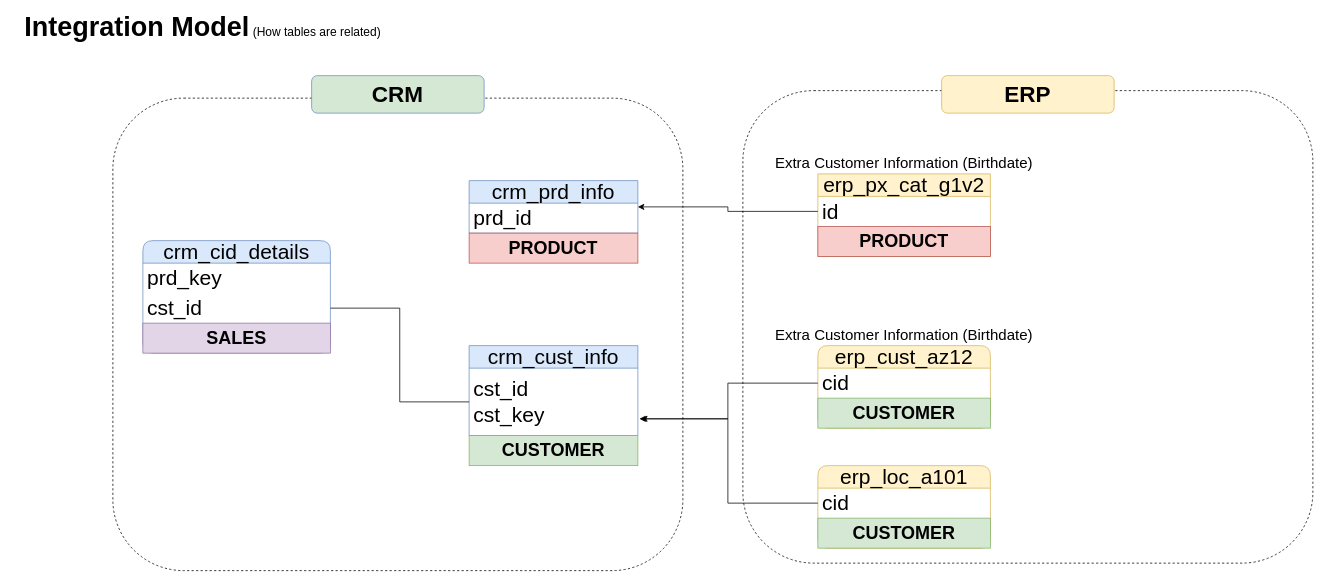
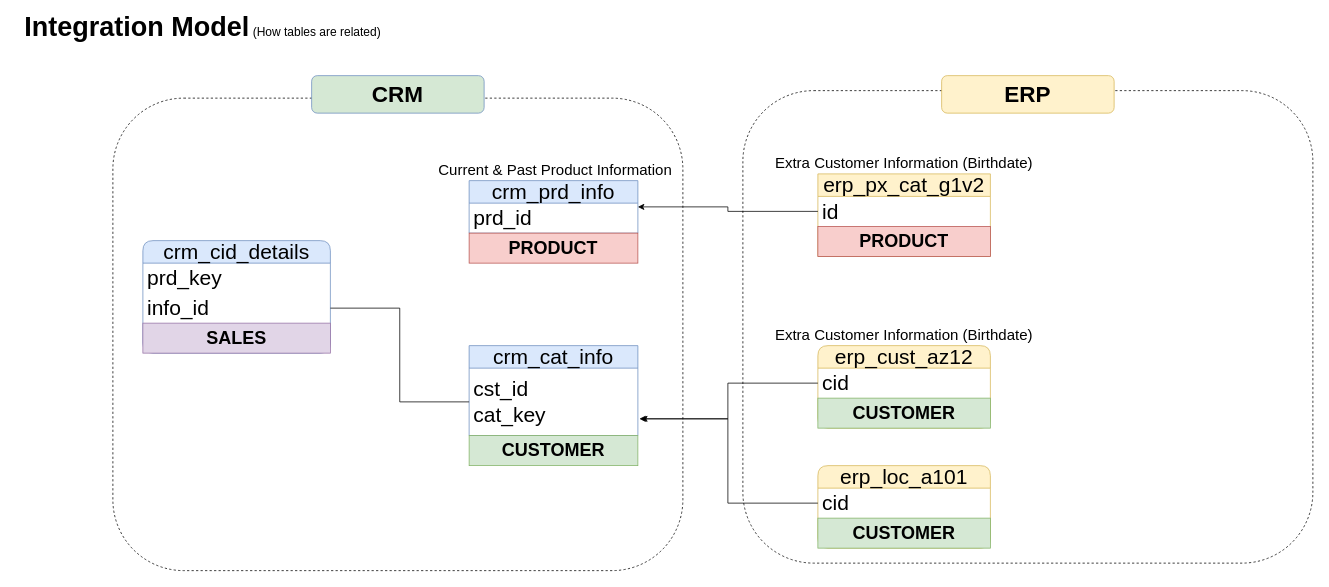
none -> (555, 169)
(180, 308) -> (183, 308)
(554, 357) -> (554, 357)
(515, 402) -> (515, 402)
